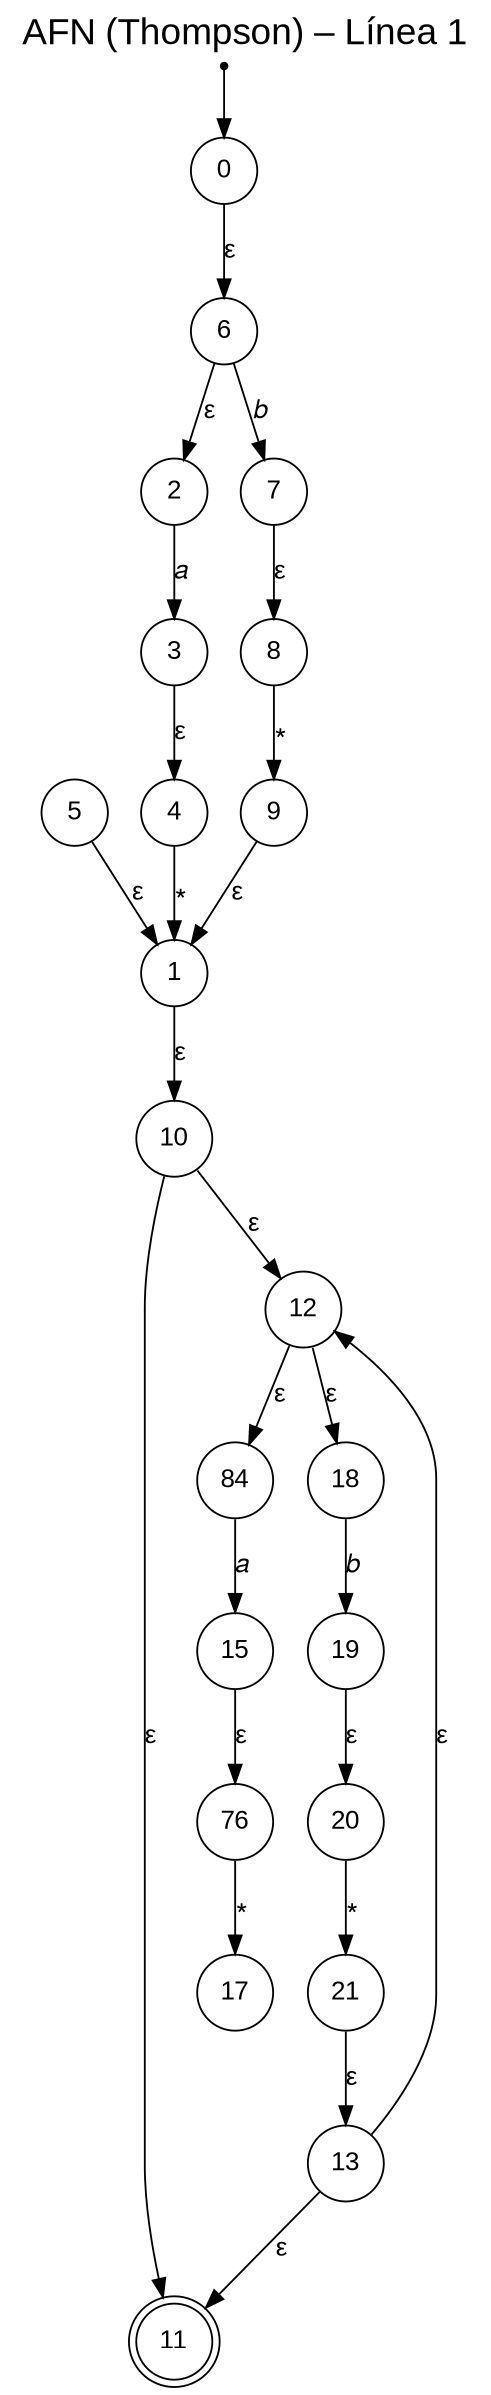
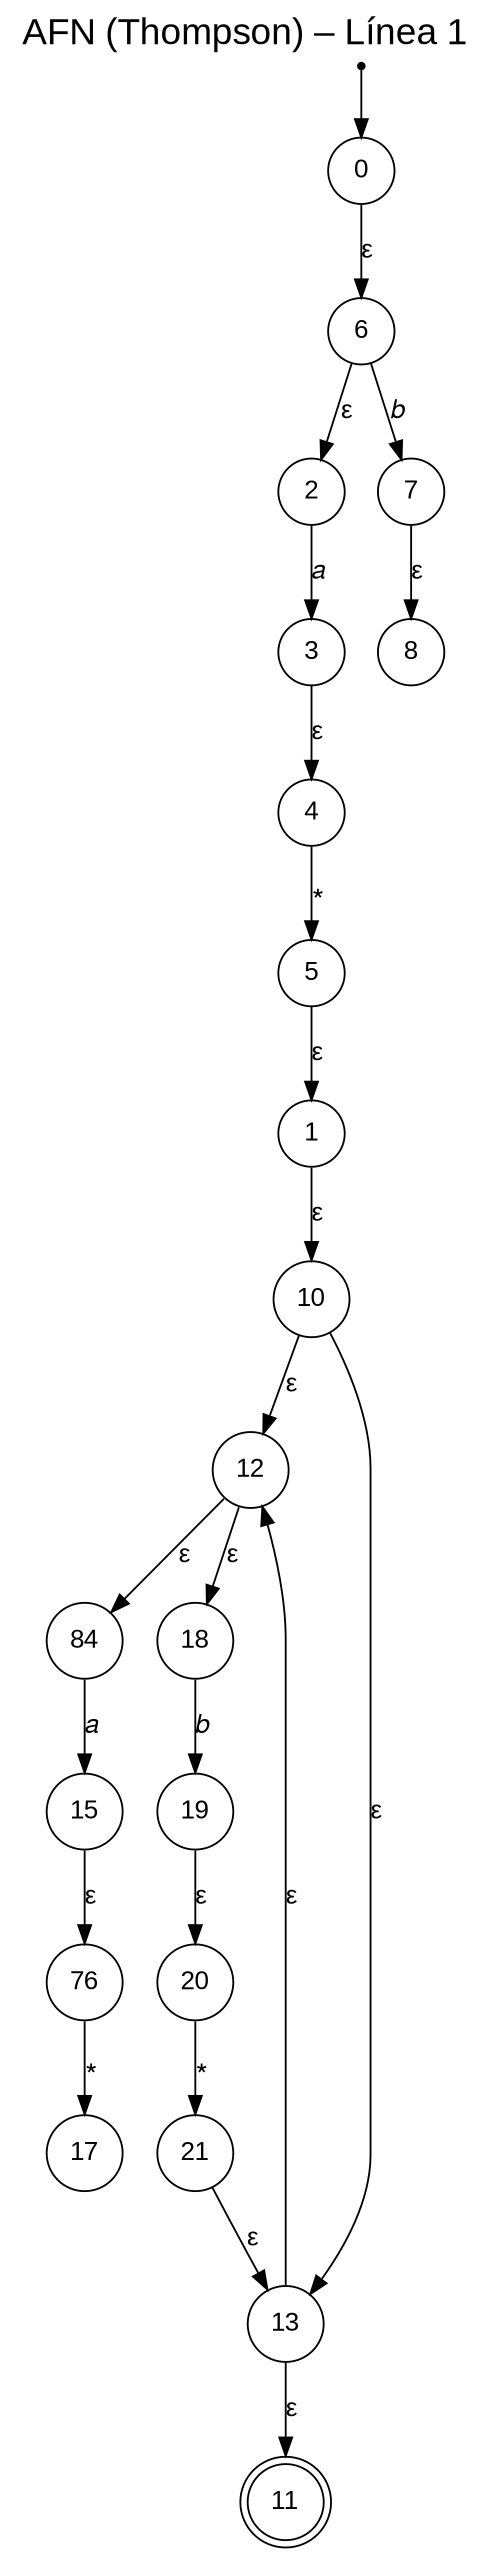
(274, 813) -> none
(174, 884) -> (312, 884)
(145, 1727) -> (371, 1808)
